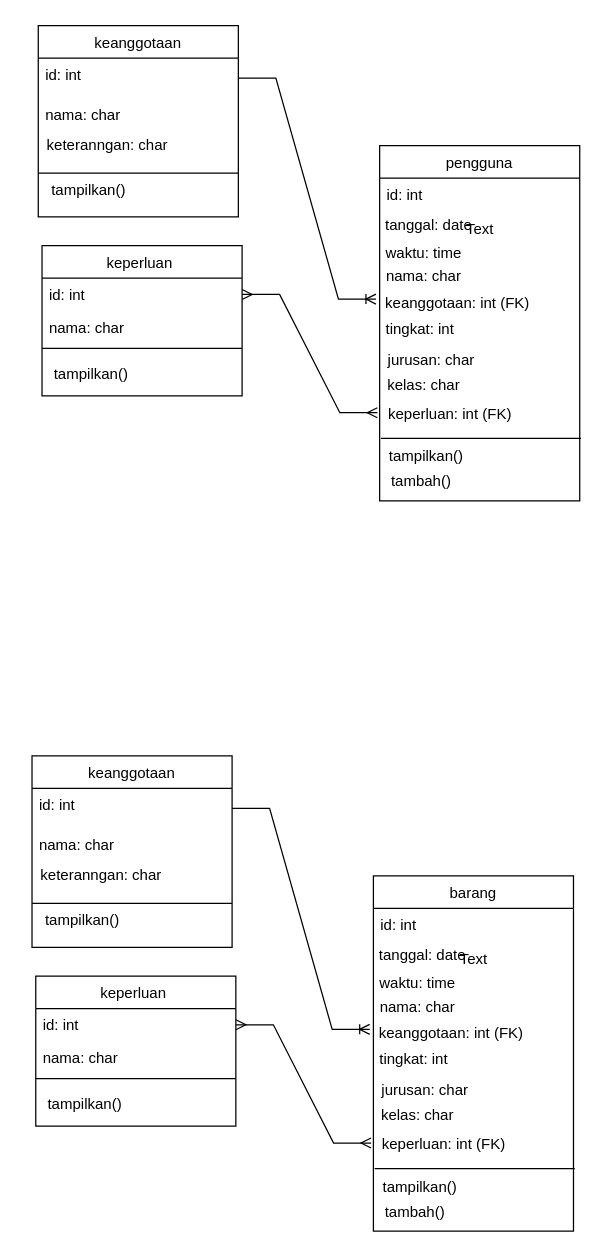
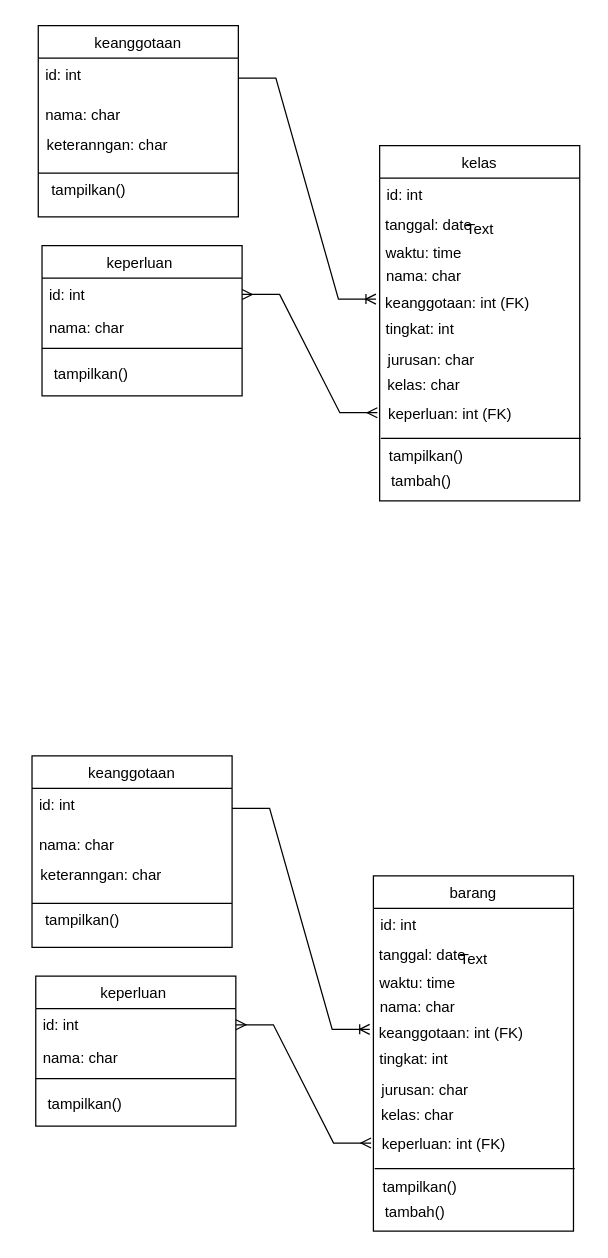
(479, 163) -> (479, 163)
